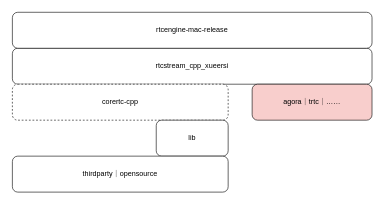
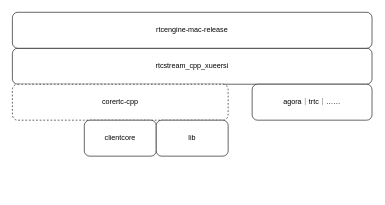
(312, 102) -> (312, 102)
none -> (120, 138)
(120, 174) -> none
